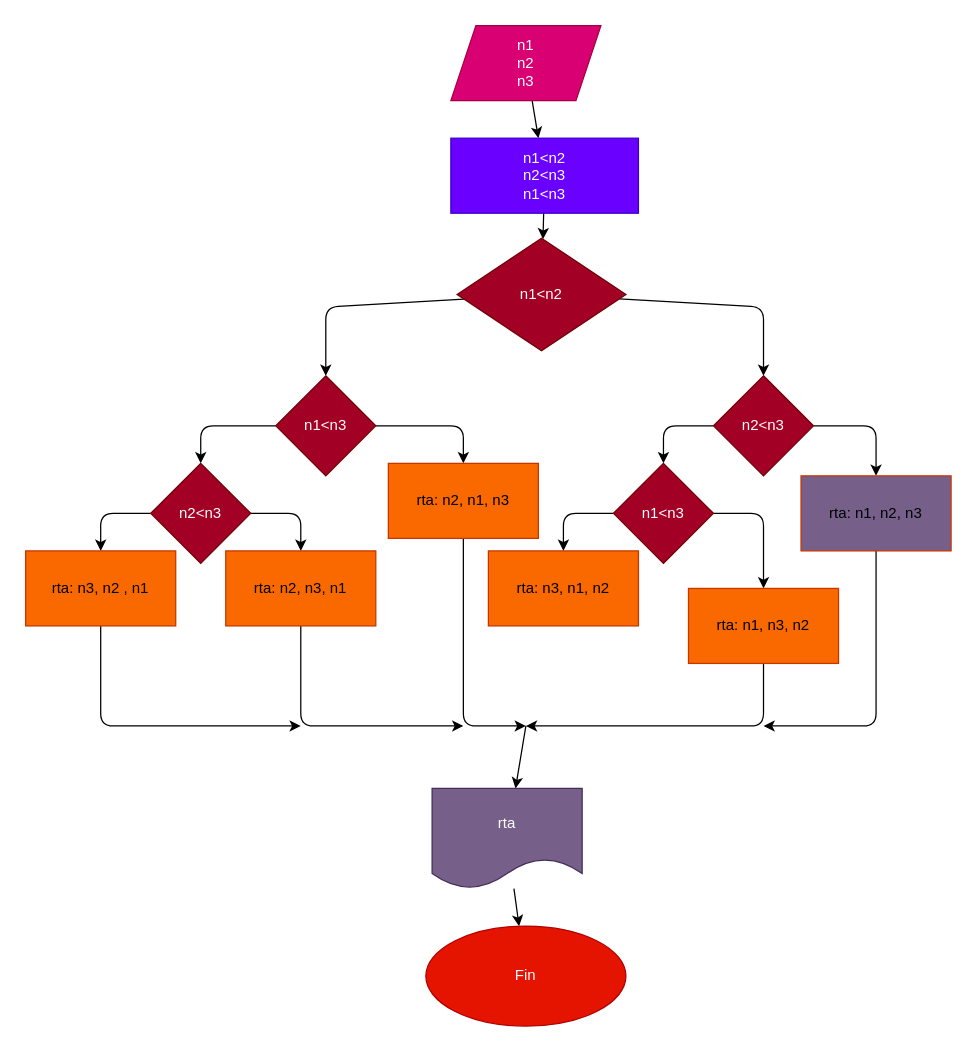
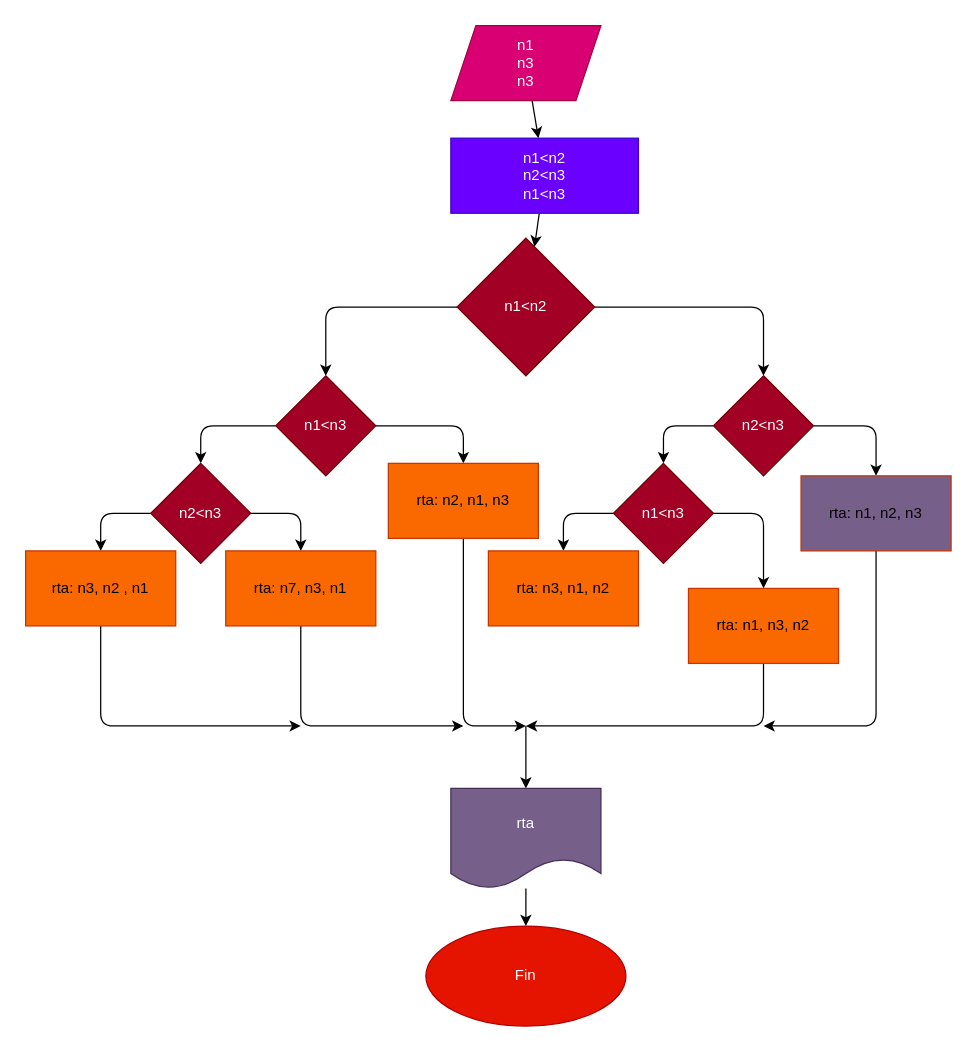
(526, 63) -> (526, 63)
(541, 294) -> (526, 307)
(301, 588) -> (301, 588)
(507, 838) -> (526, 838)
